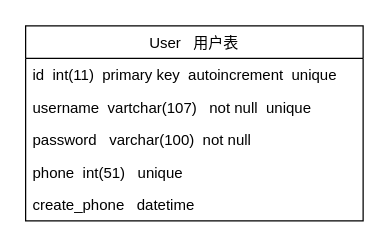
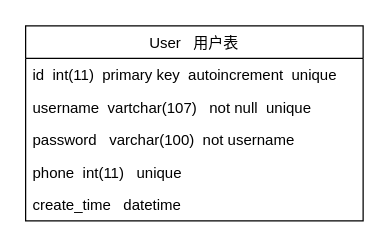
(161, 140) -> (182, 140)
(121, 173) -> (121, 173)
(125, 205) -> (119, 205)
